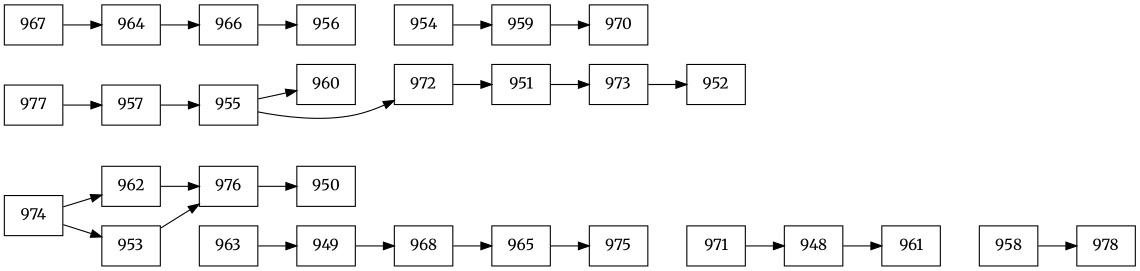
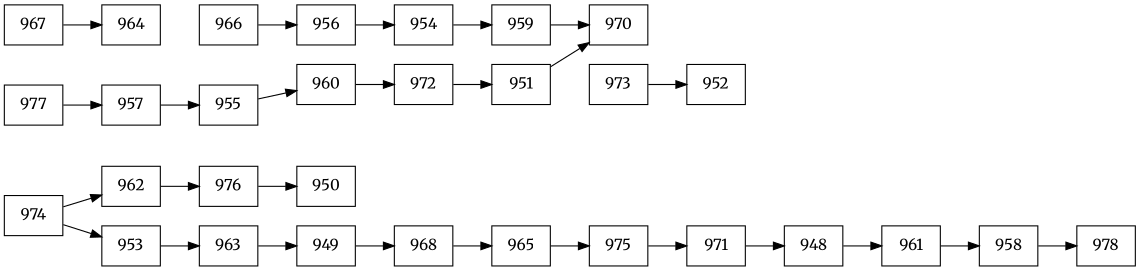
(175, 25) -> none
none -> (370, 25)
(565, 84) -> (565, 58)
(322, 118) -> (370, 84)
(175, 219) -> (175, 246)
none -> (662, 246)
none -> (955, 246)
